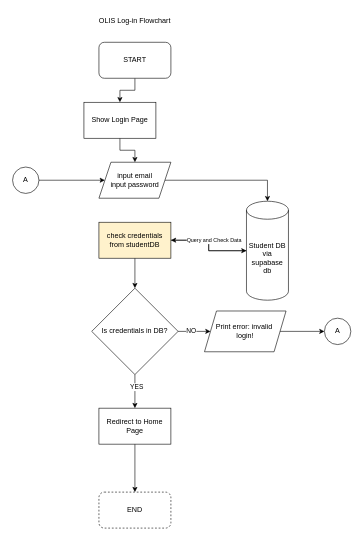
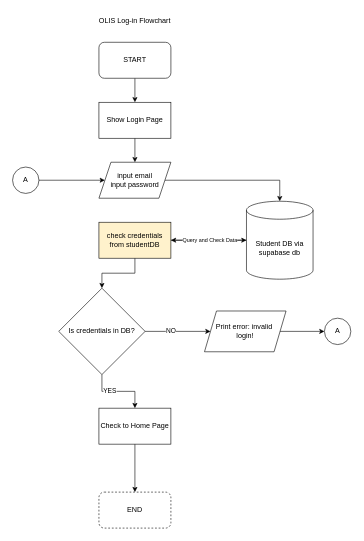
(120, 120) -> (135, 120)
(267, 251) -> (280, 240)
(135, 332) -> (102, 332)
(135, 426) -> (135, 426)
